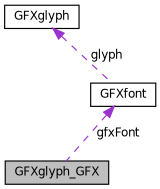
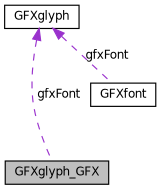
(105, 56) -> (105, 56)
(86, 138) -> (33, 102)
